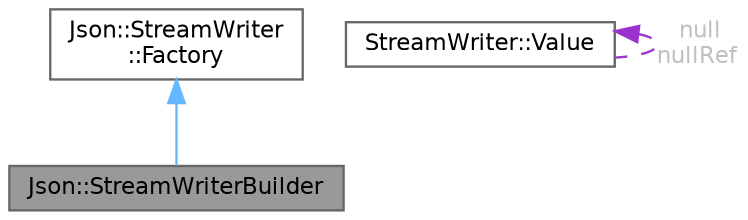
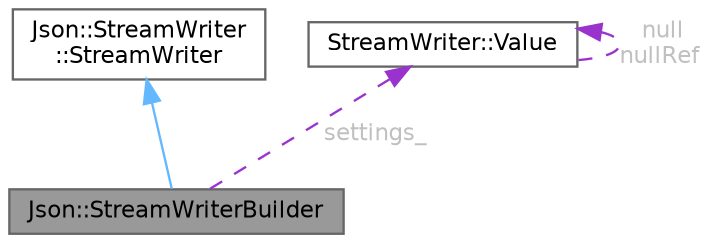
(176, 44) -> (139, 44)
none -> (300, 134)
